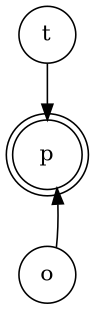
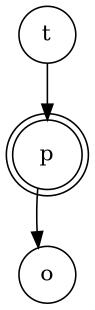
(58, 226) -> (37, 210)
